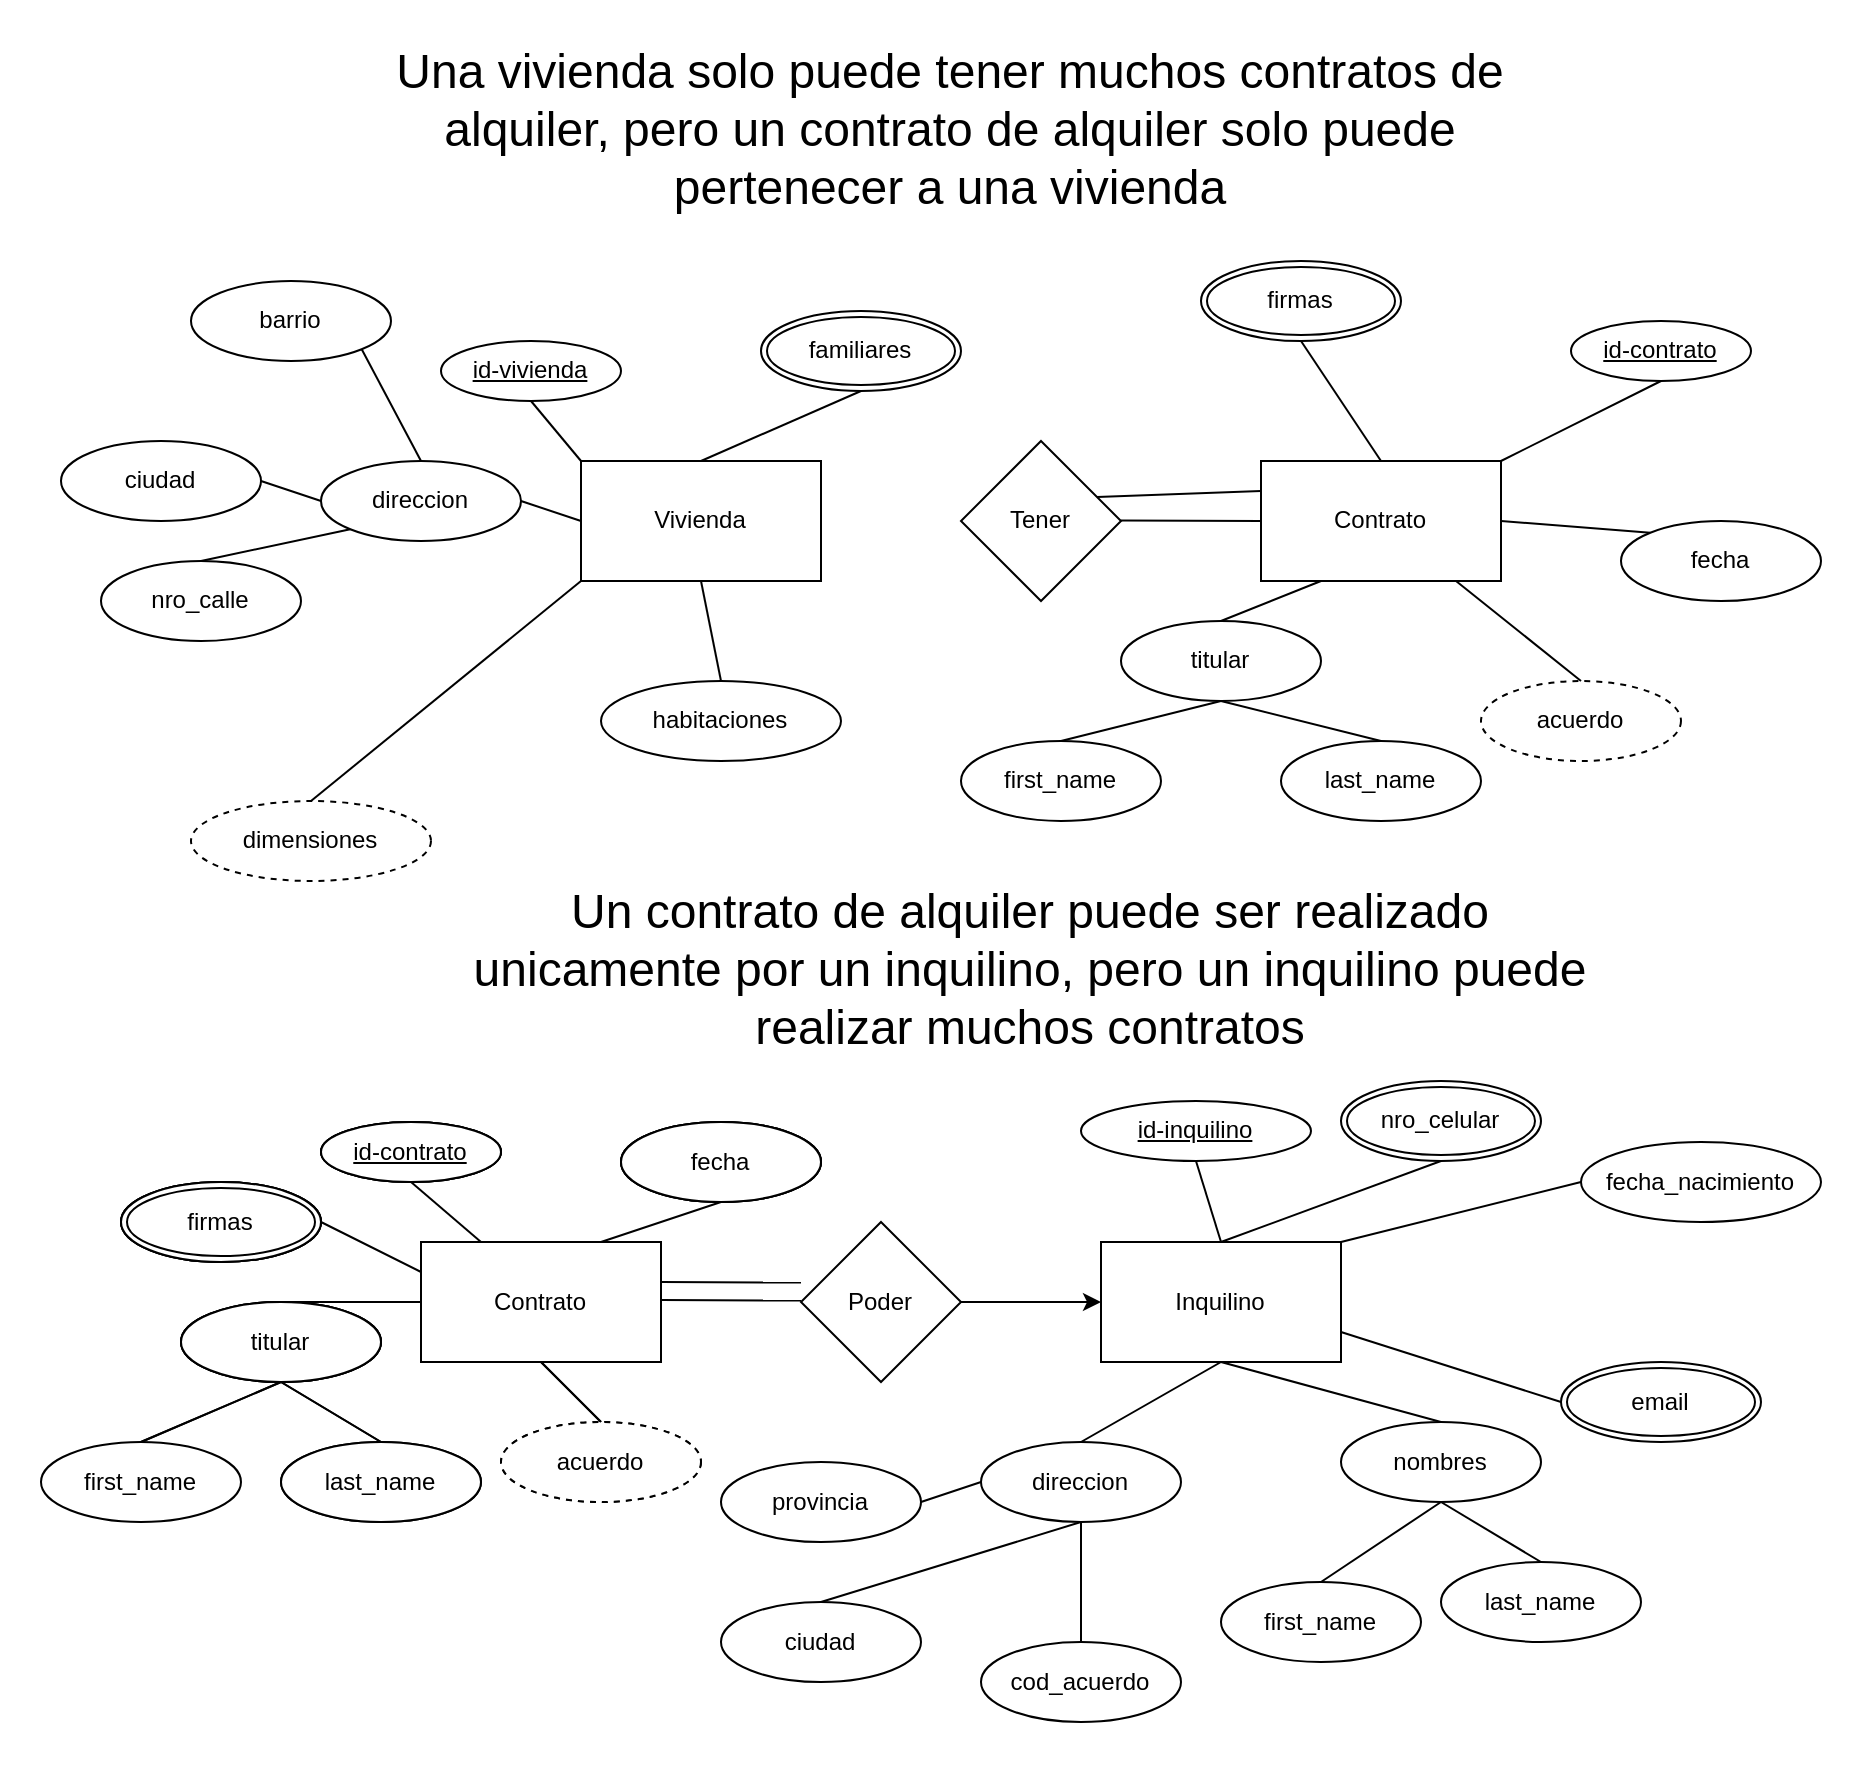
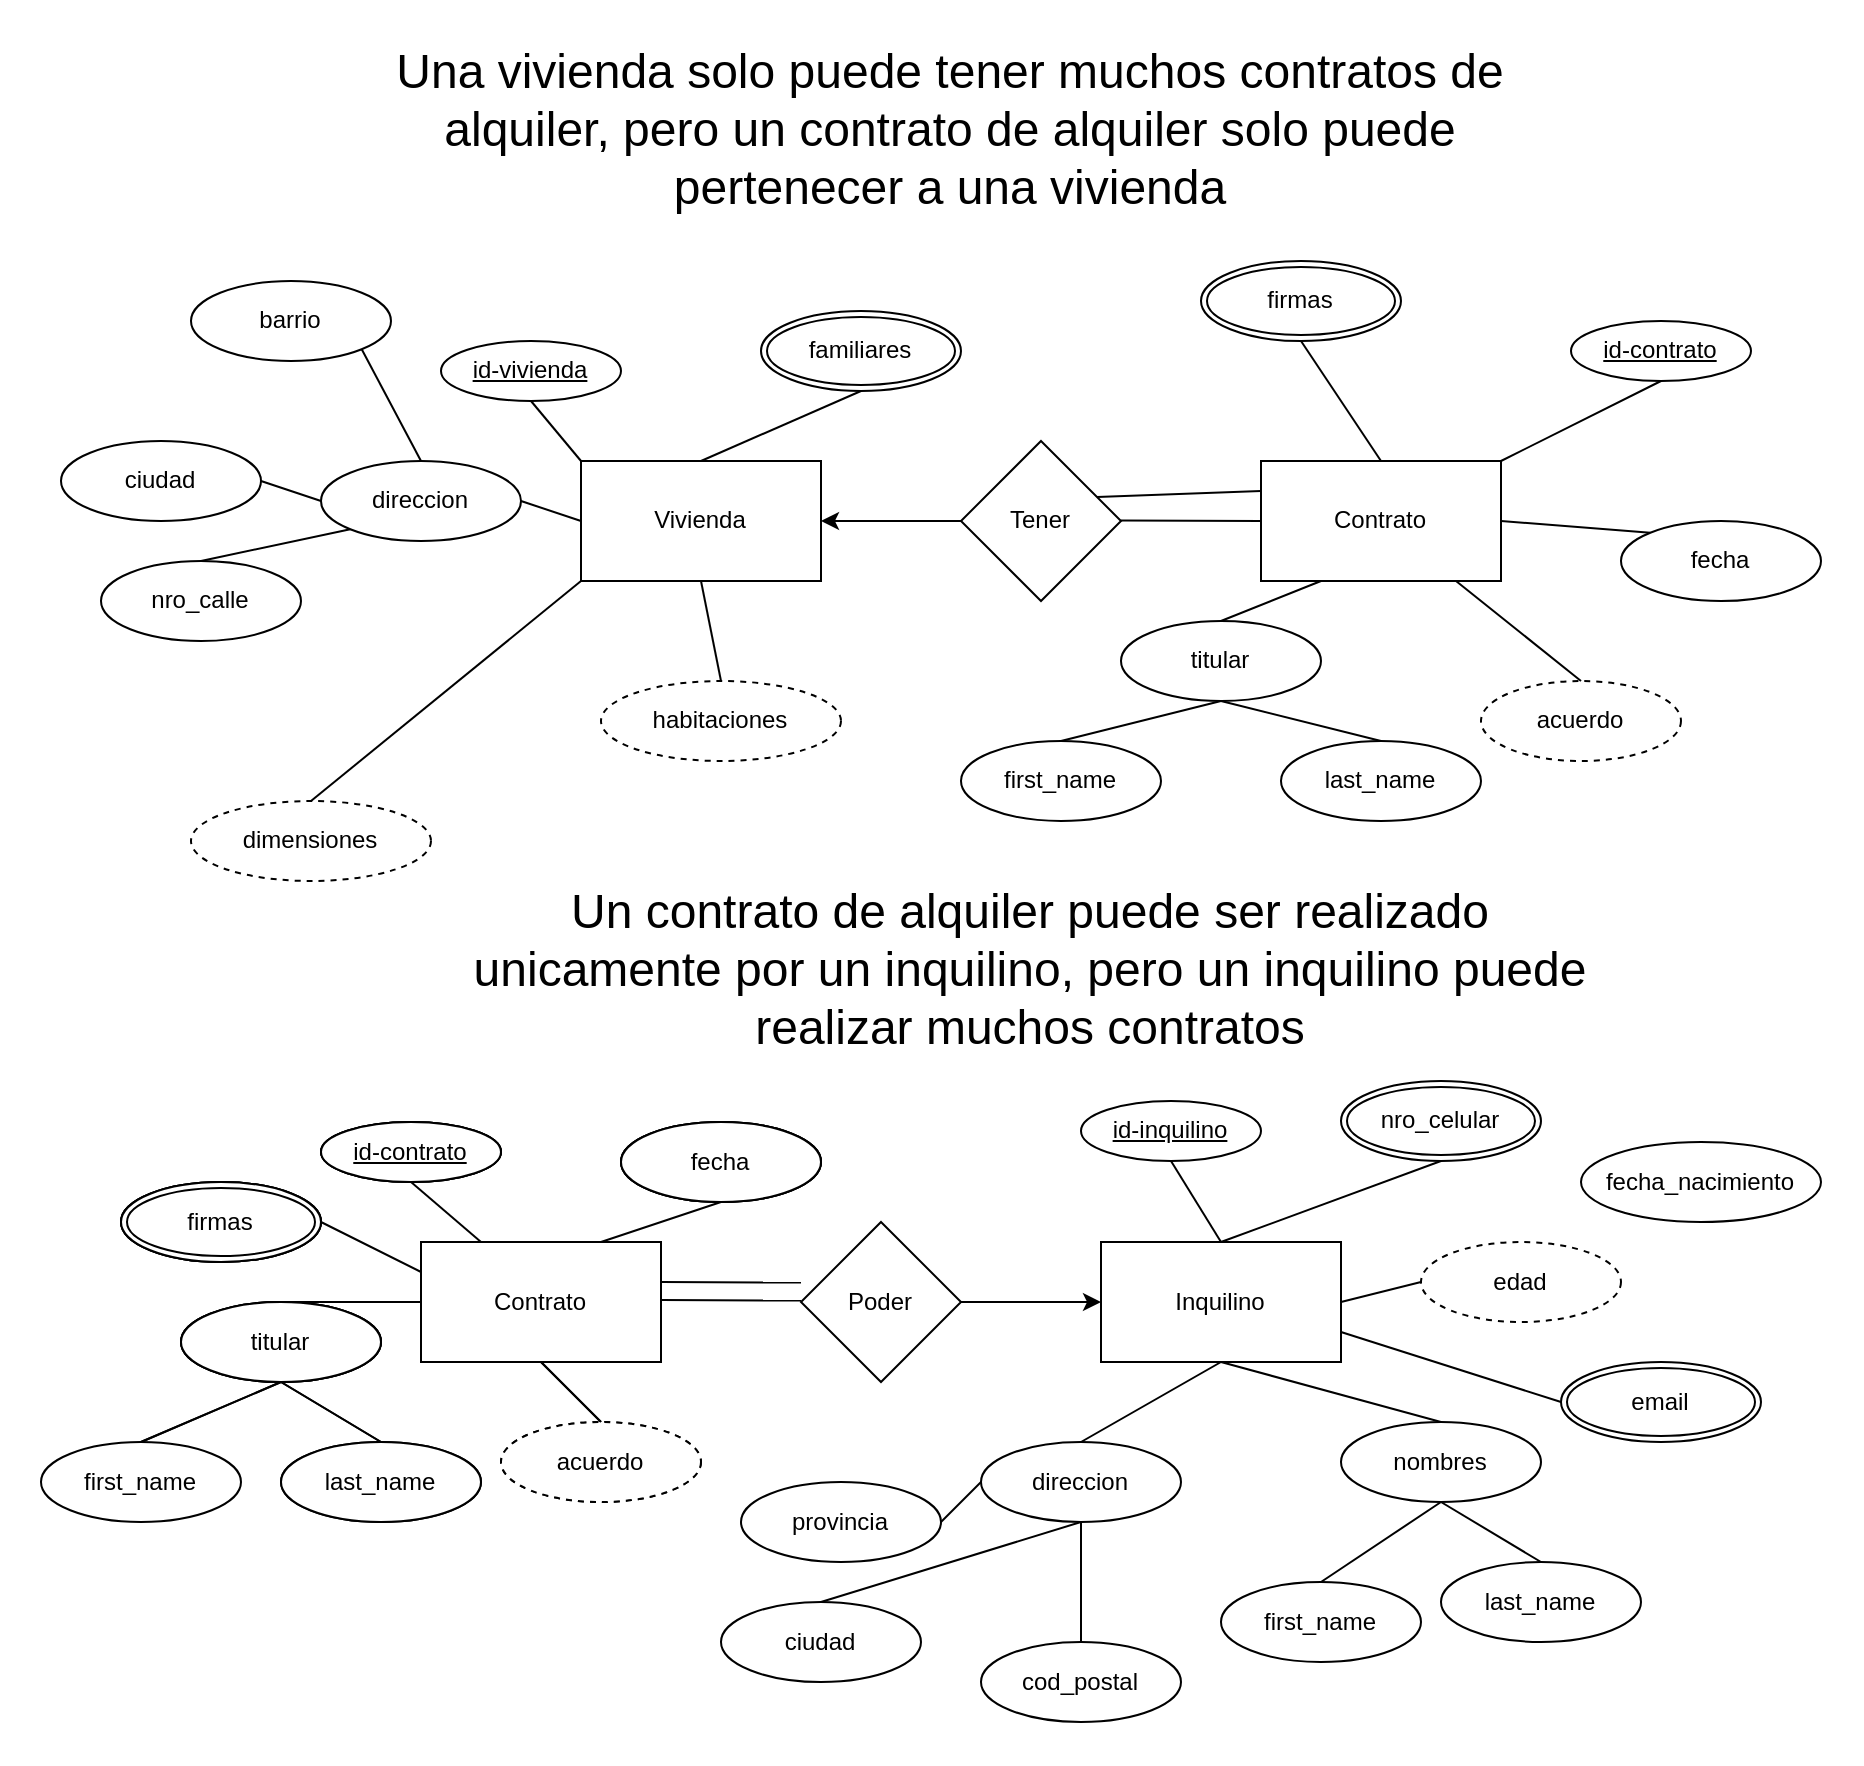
none -> (898, 521)
(721, 721) -> (721, 721)
(1196, 1131) -> (1171, 1131)
(1461, 1212) -> none
none -> (1521, 1282)
none -> (1381, 1292)
(821, 1502) -> (841, 1522)
(1081, 1683) -> (1081, 1683)
